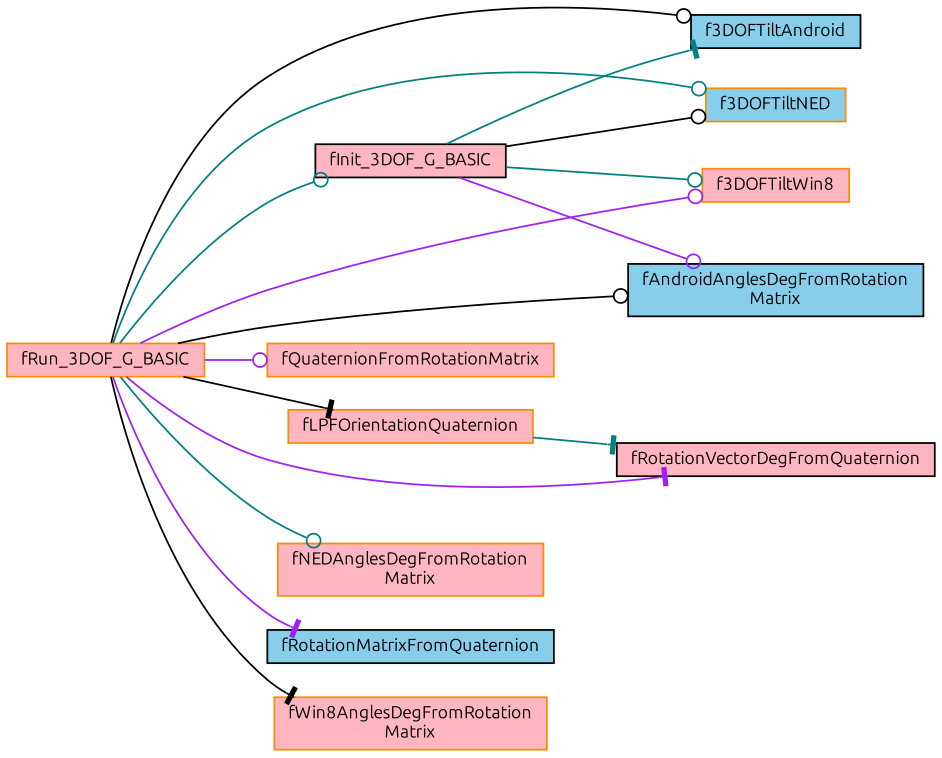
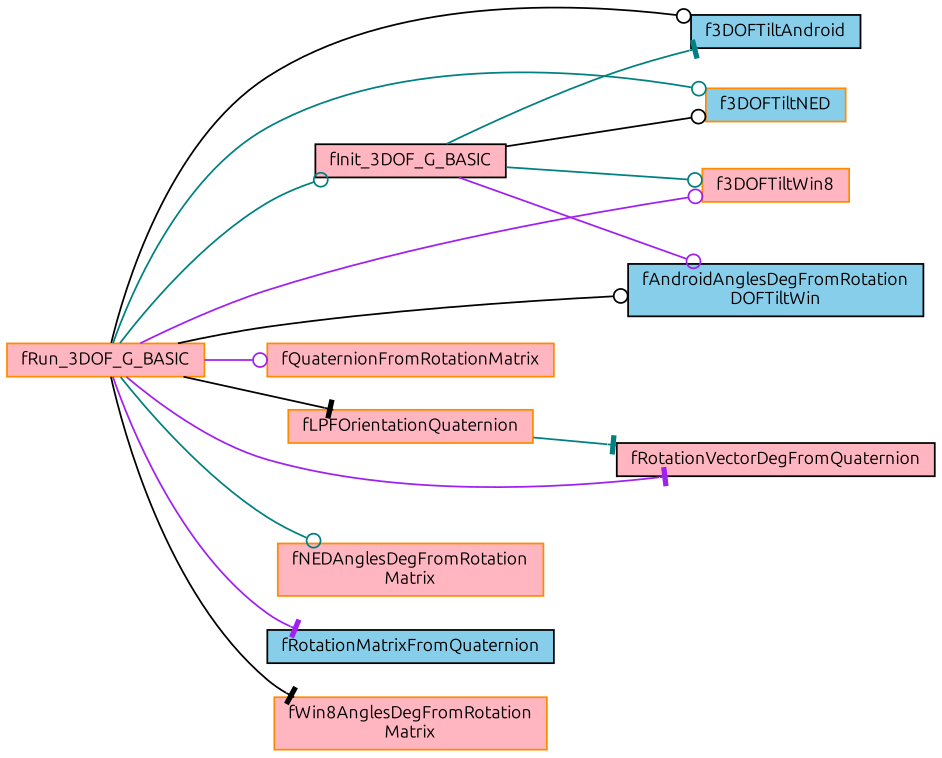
(776, 290) -> (776, 290)
